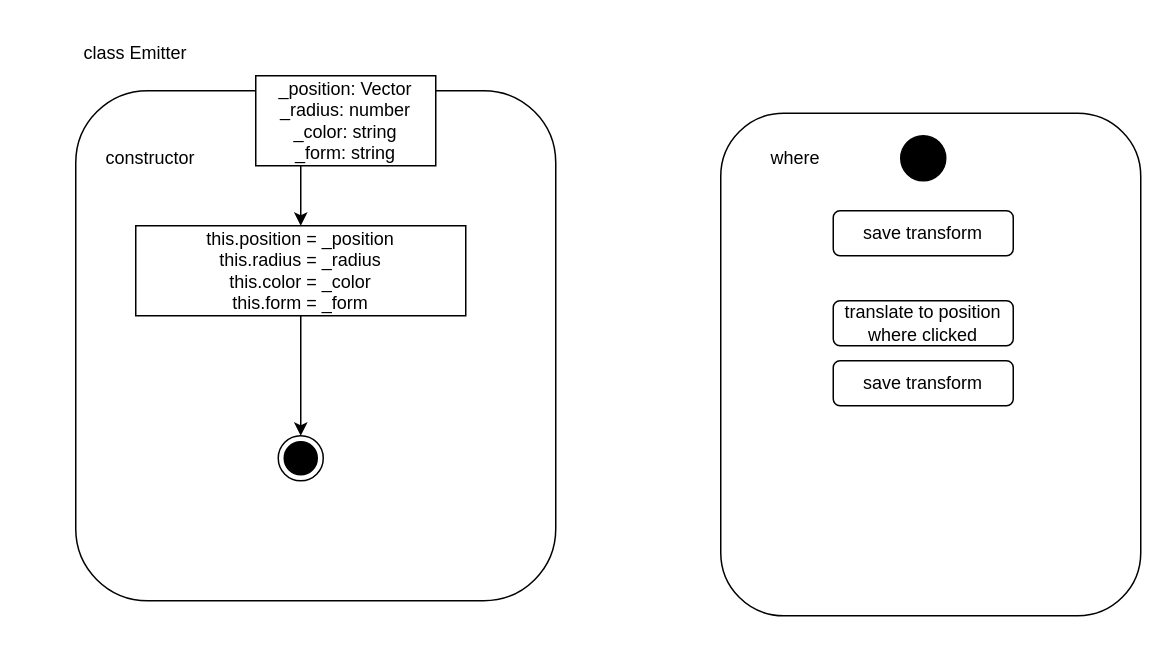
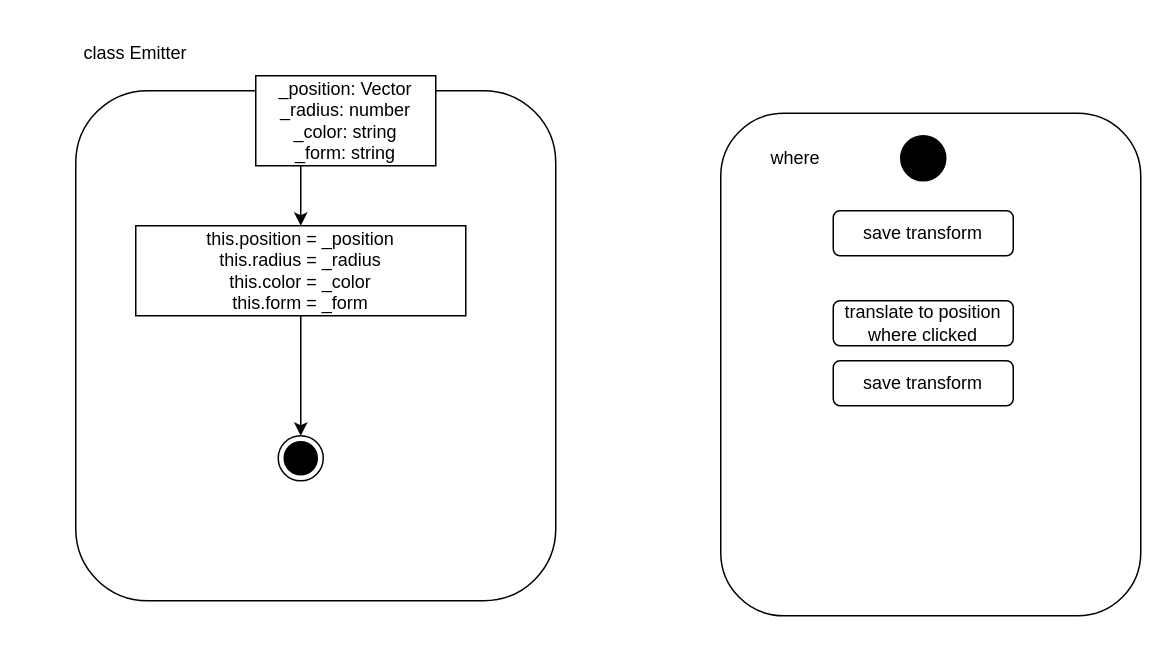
(151, 158) -> none
